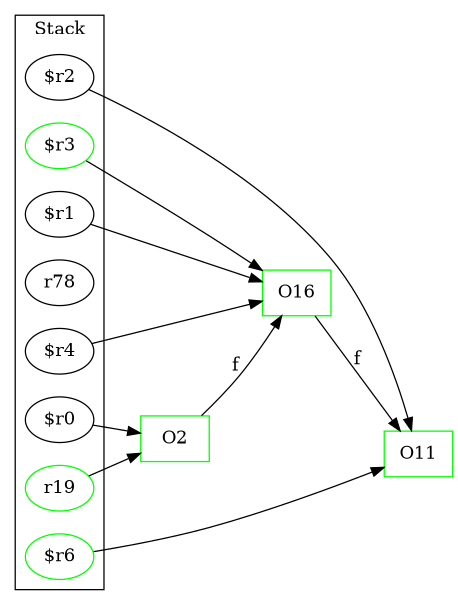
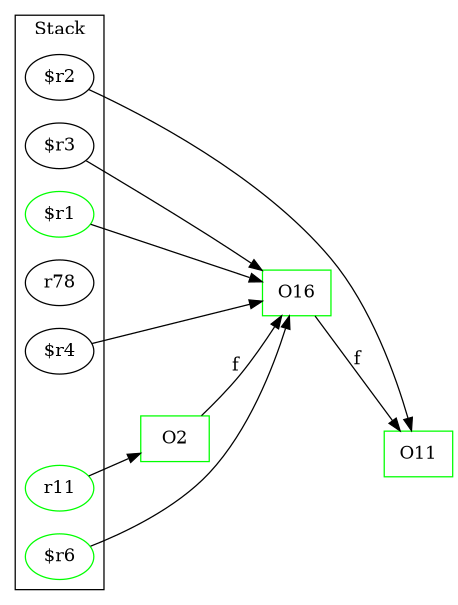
(60, 146) -> (60, 146)
(60, 214) -> (60, 214)
(60, 420) -> none
(60, 488) -> (60, 488)
(235, 520) -> (217, 464)
